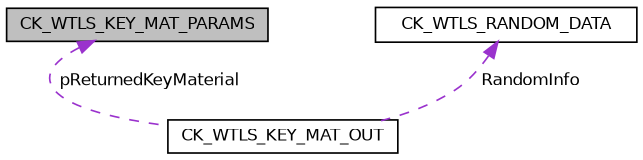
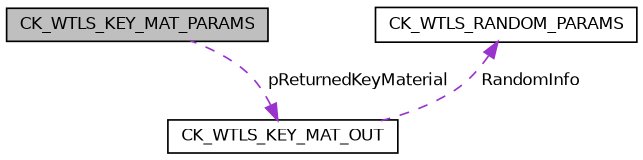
(506, 25) -> (506, 25)
(81, 106) -> (237, 65)
